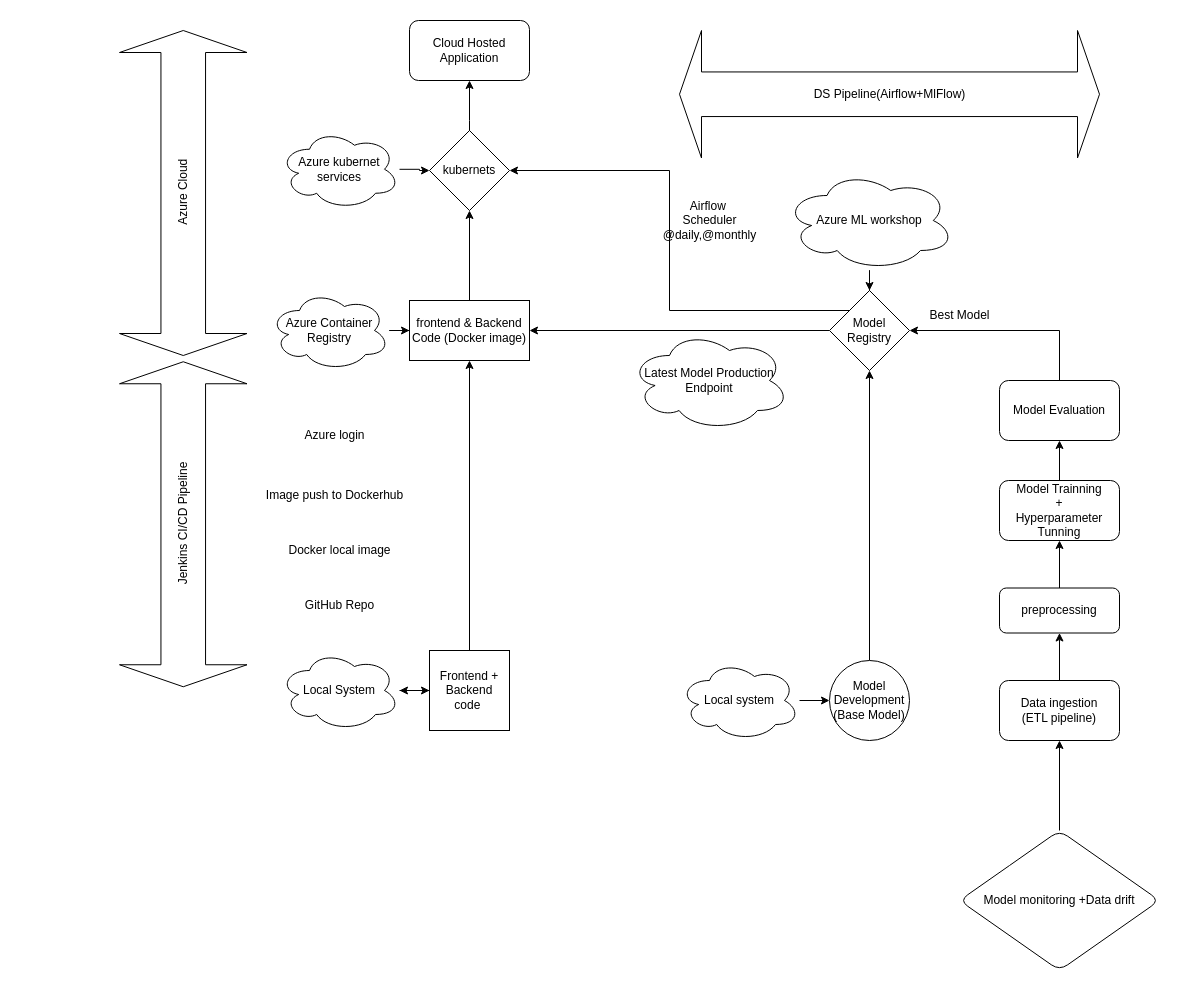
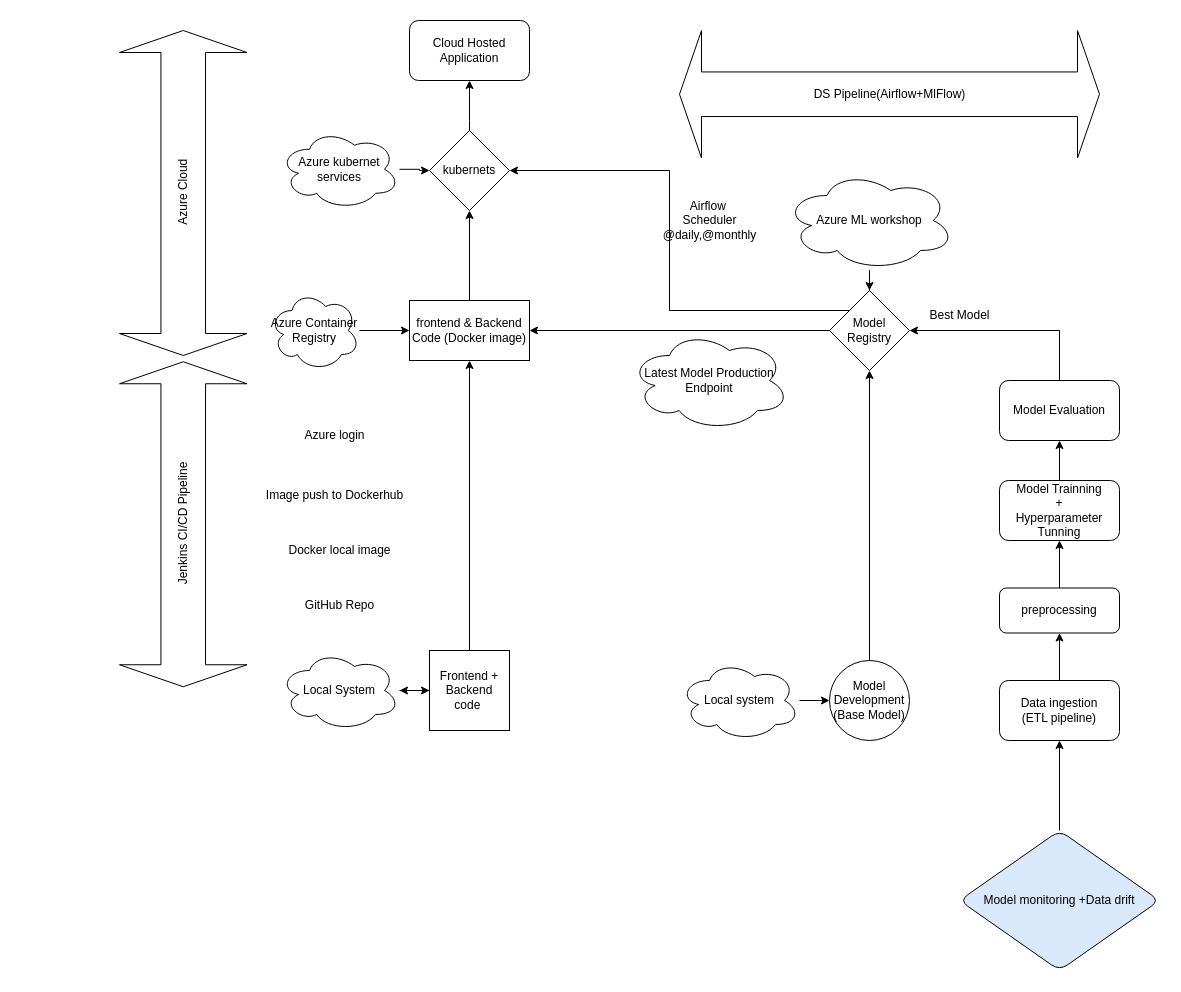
(330, 331) -> (315, 331)
(1060, 901) -> (1060, 901)
